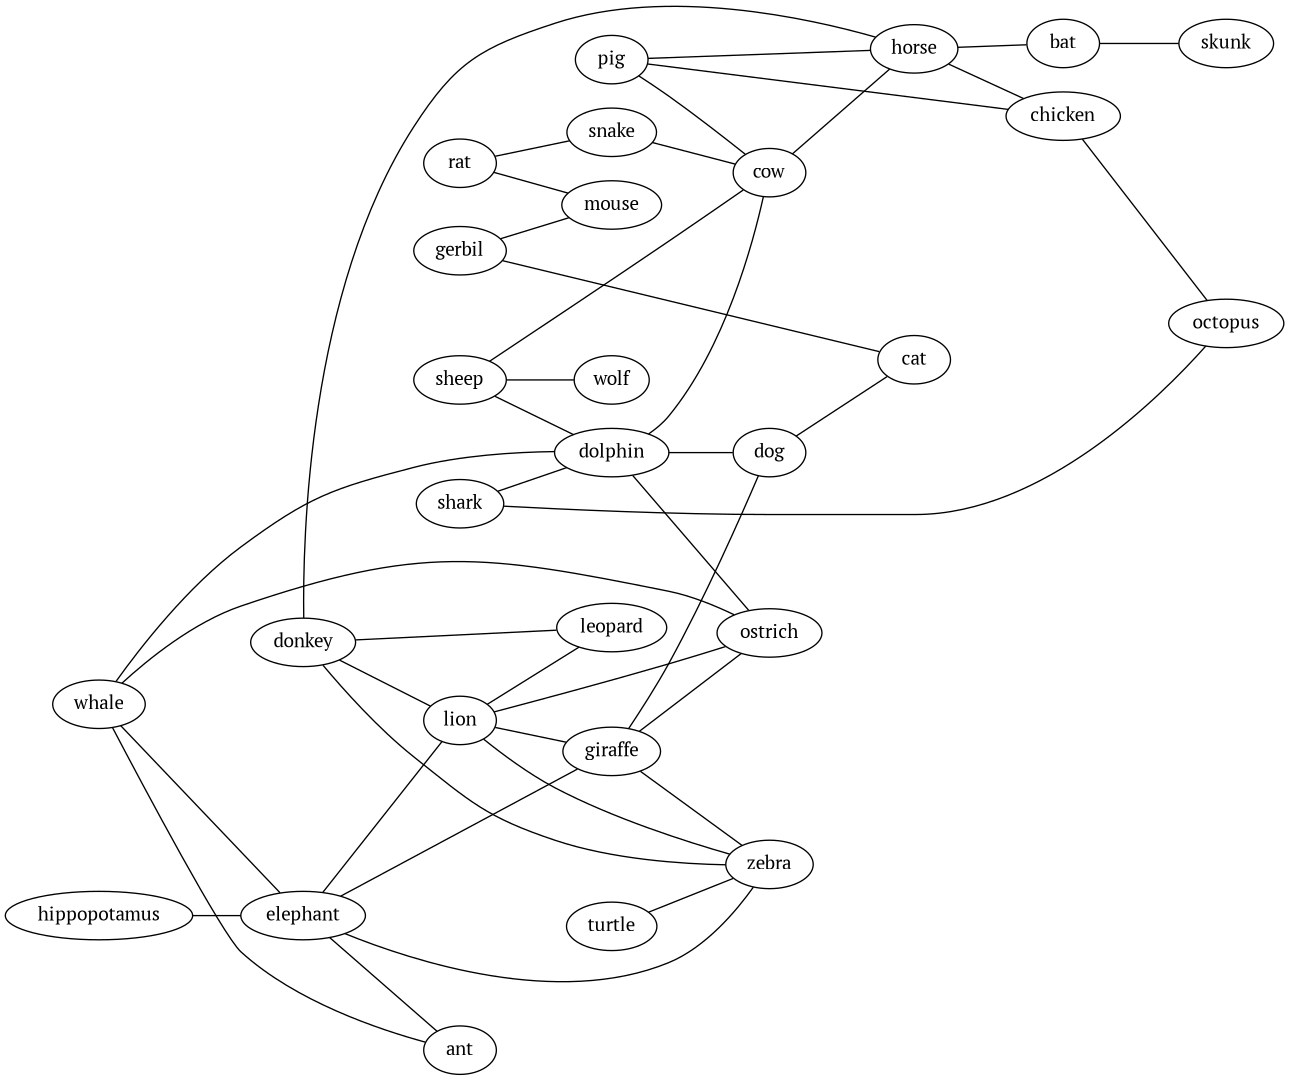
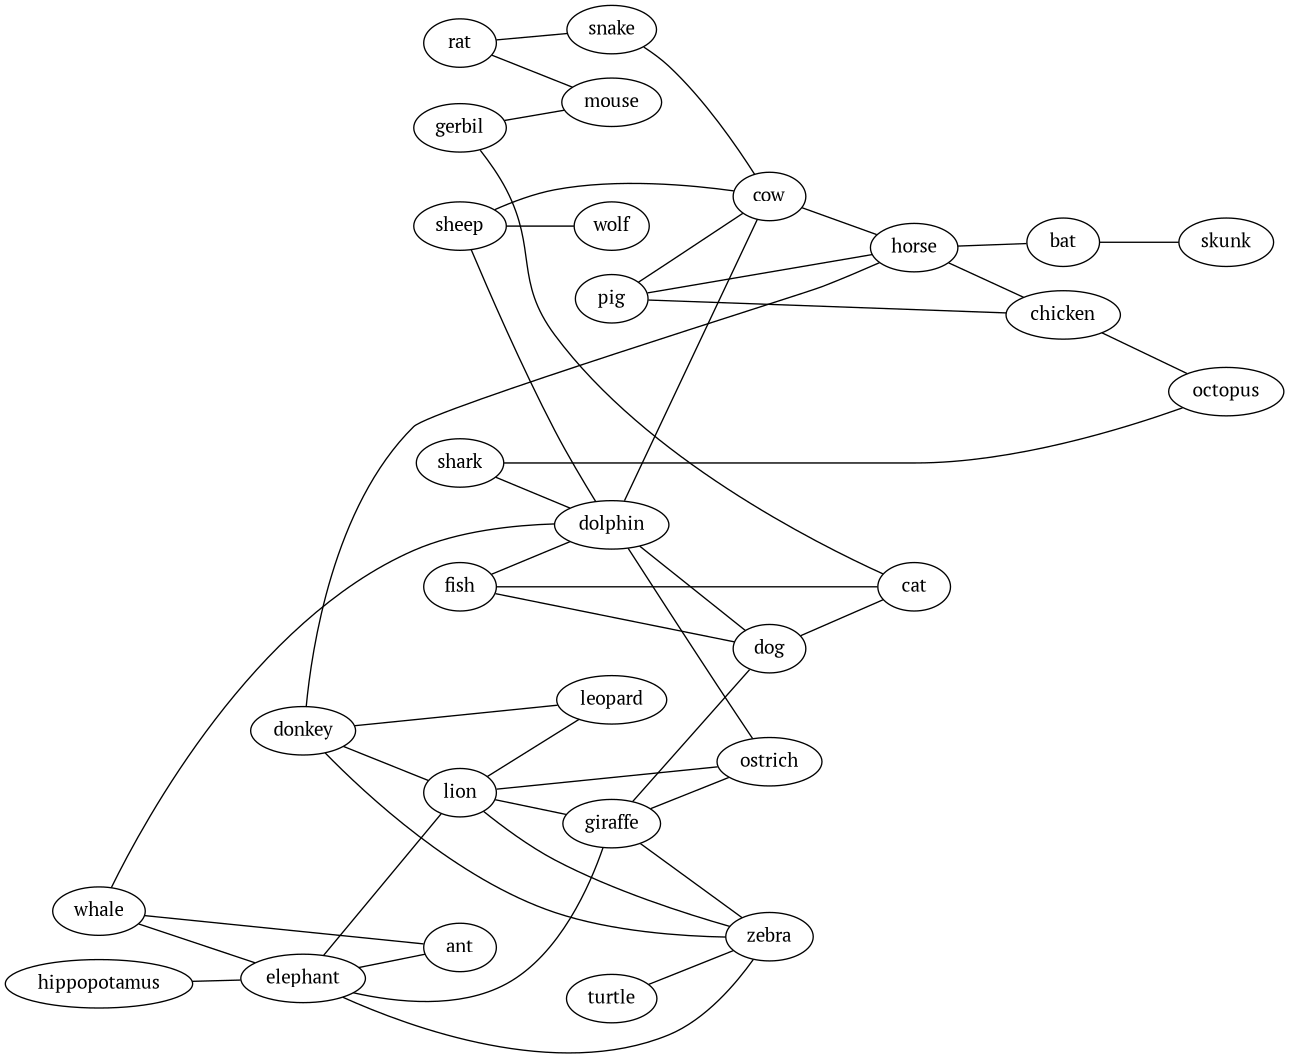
(417, 564) -> none
none -> (460, 587)
